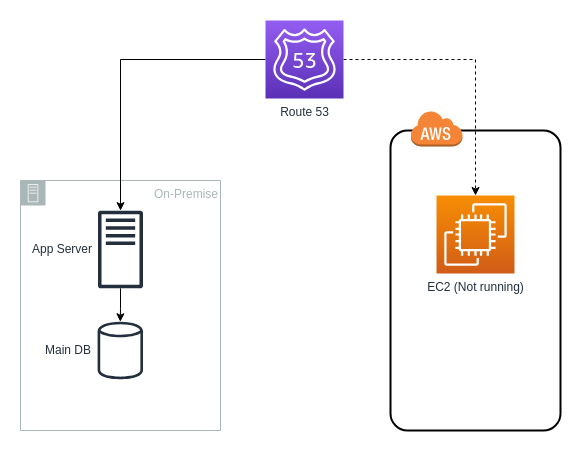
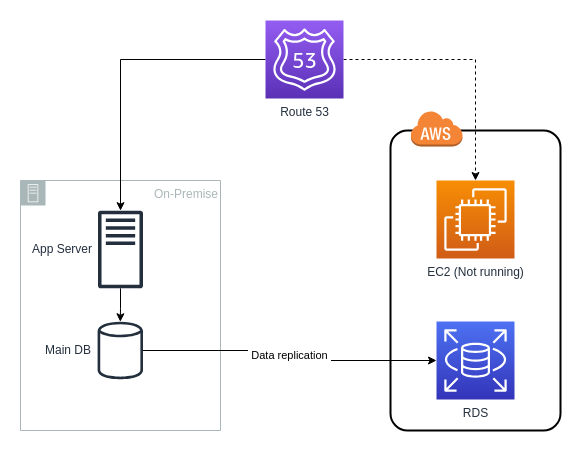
(476, 235) -> (476, 220)
none -> (355, 361)
none -> (476, 361)
